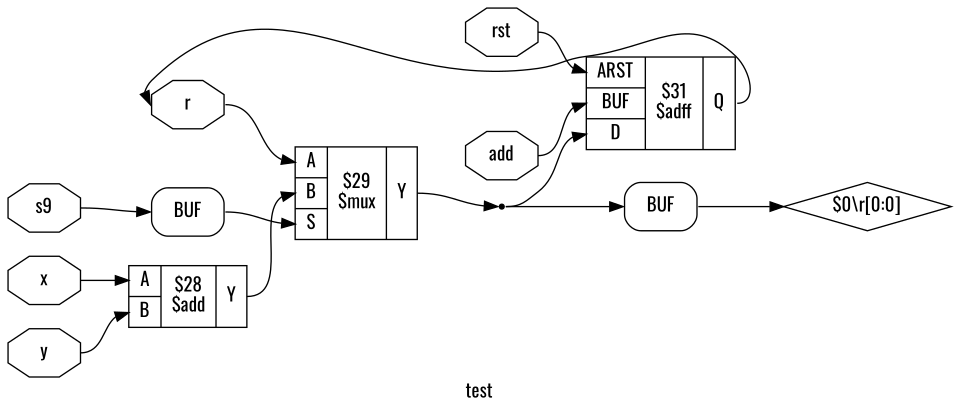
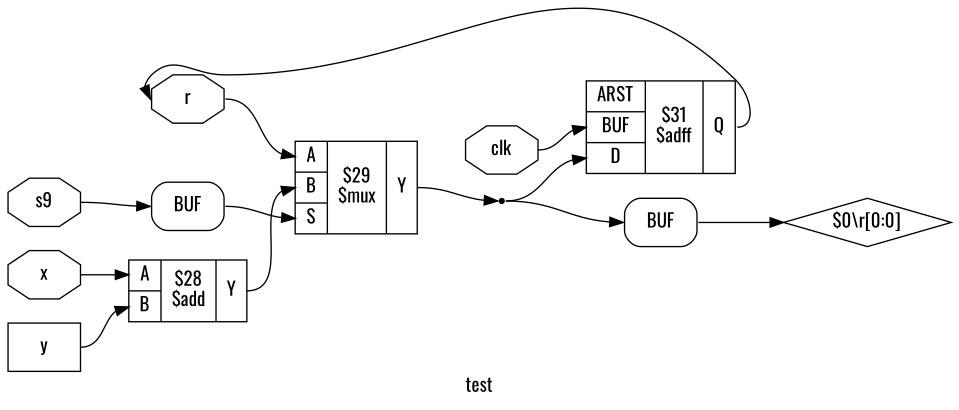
(502, 32) -> none
(502, 156) -> (502, 150)
(44, 353) -> (44, 347)
